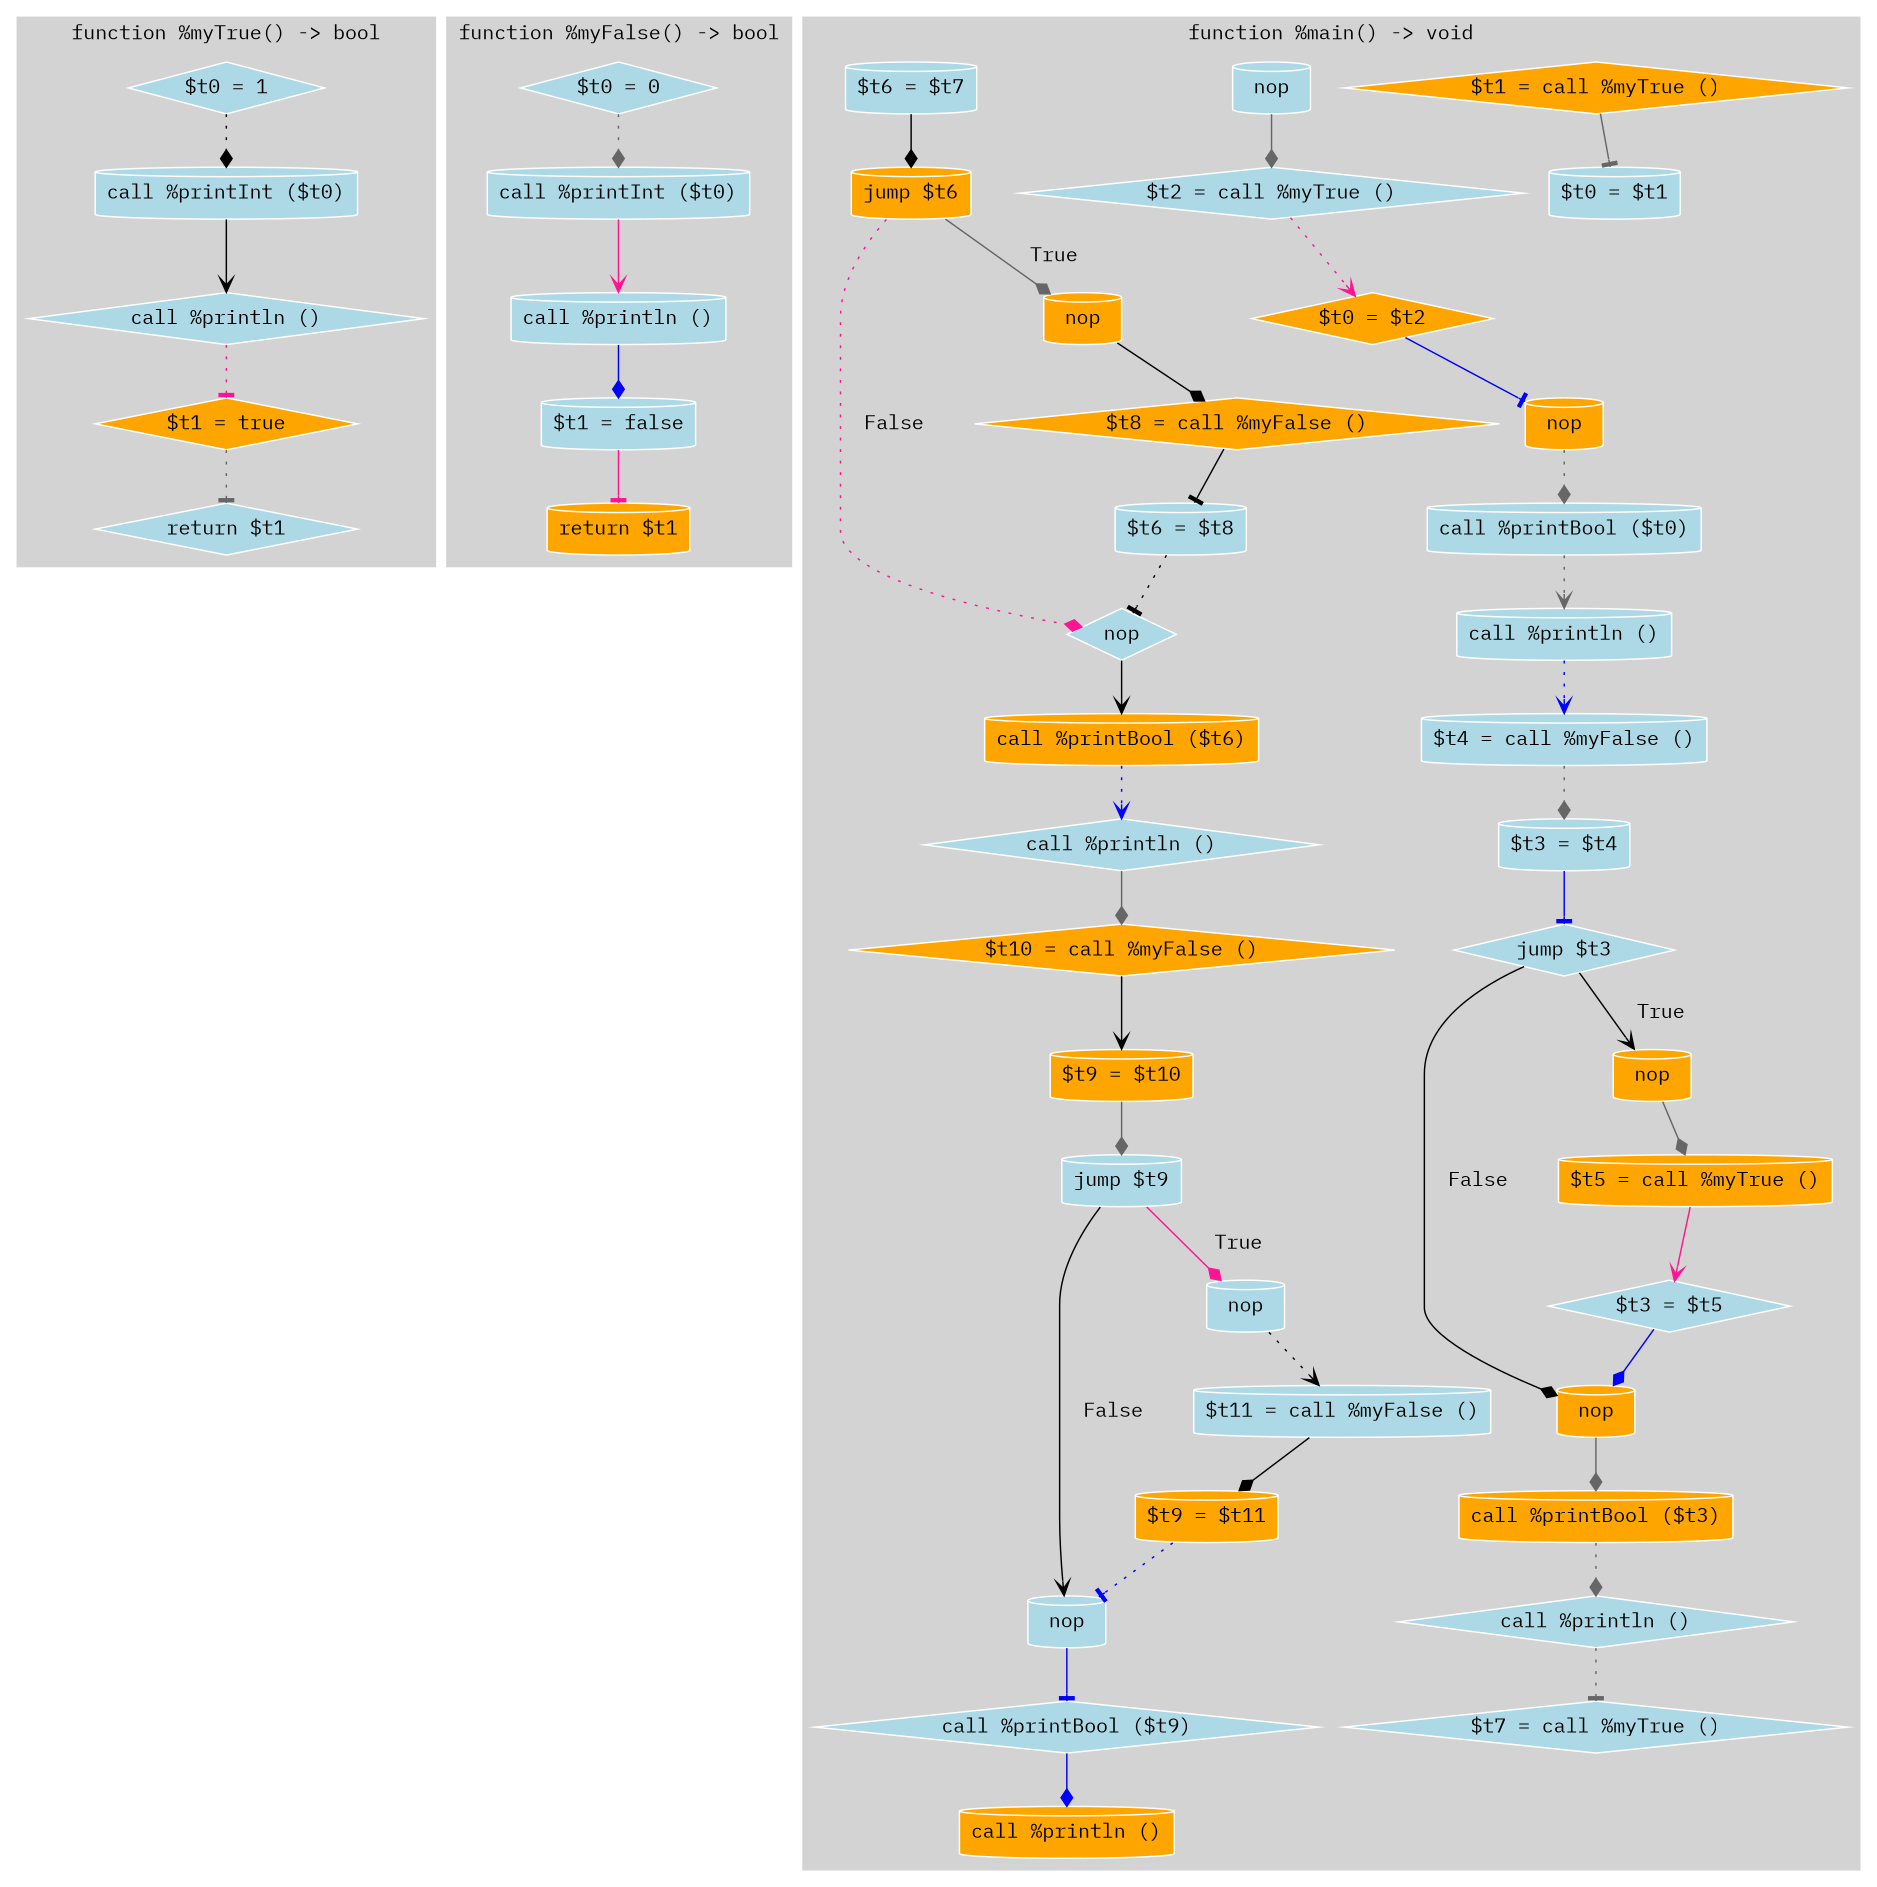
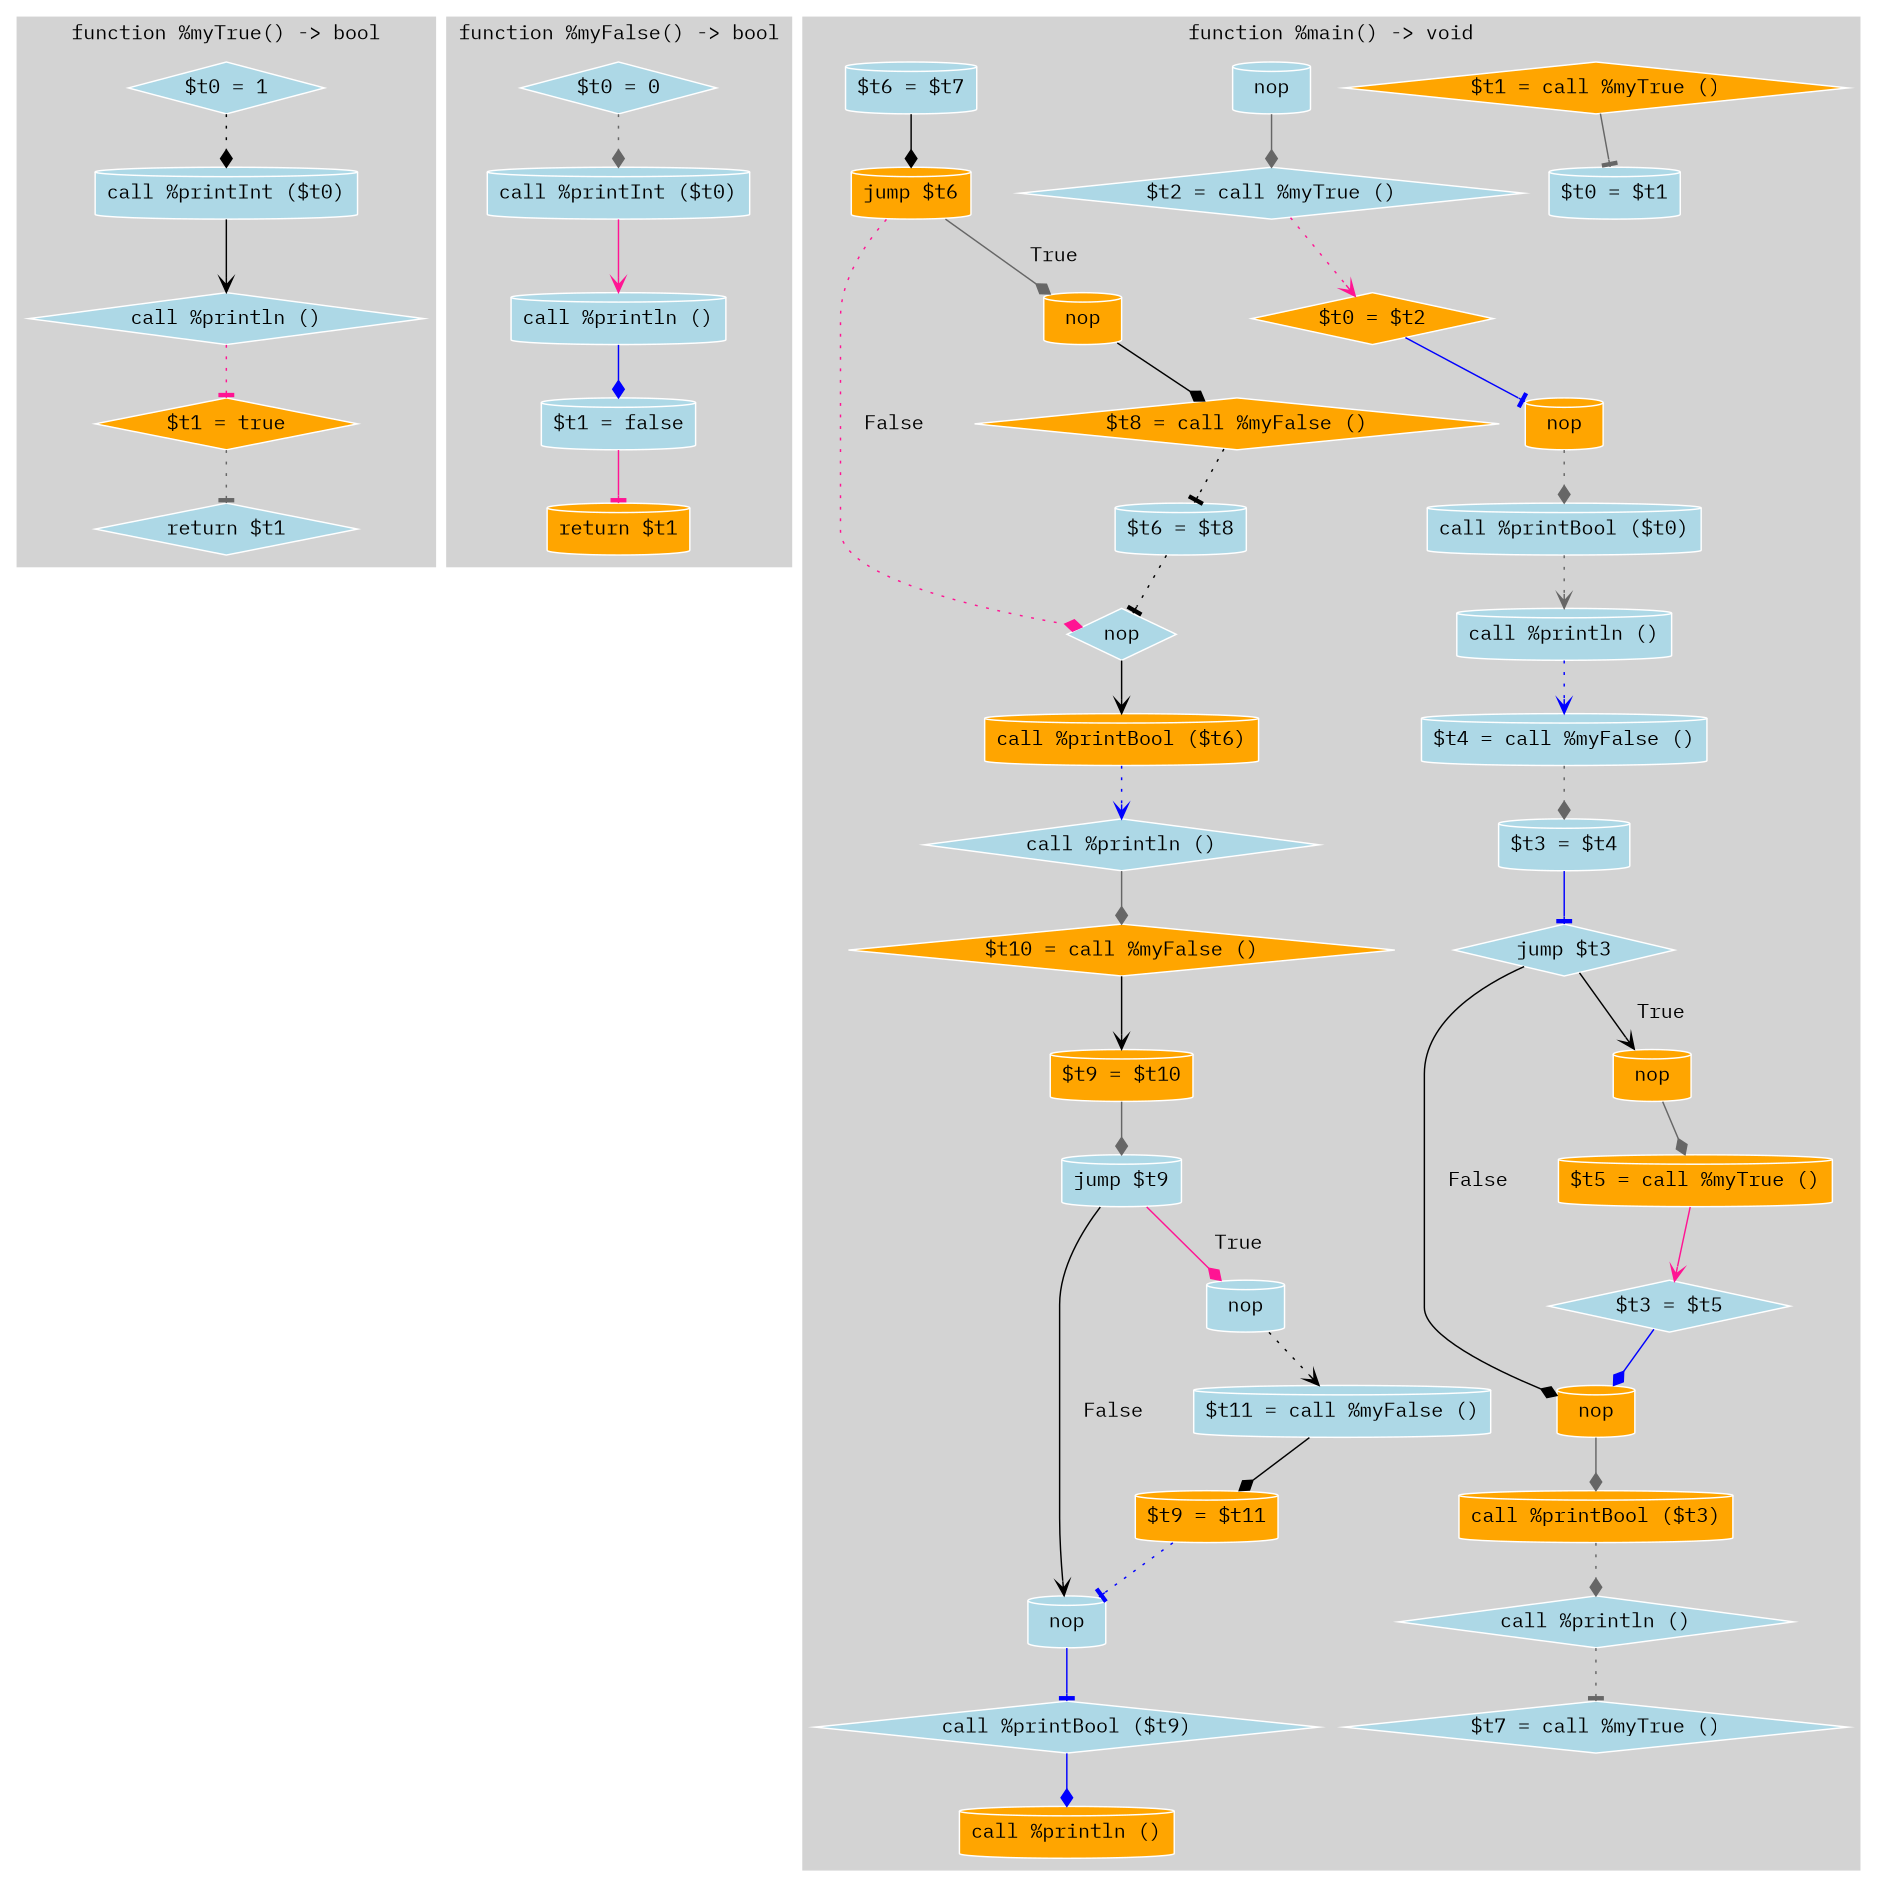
(1211, 473) -> (1211, 473)
